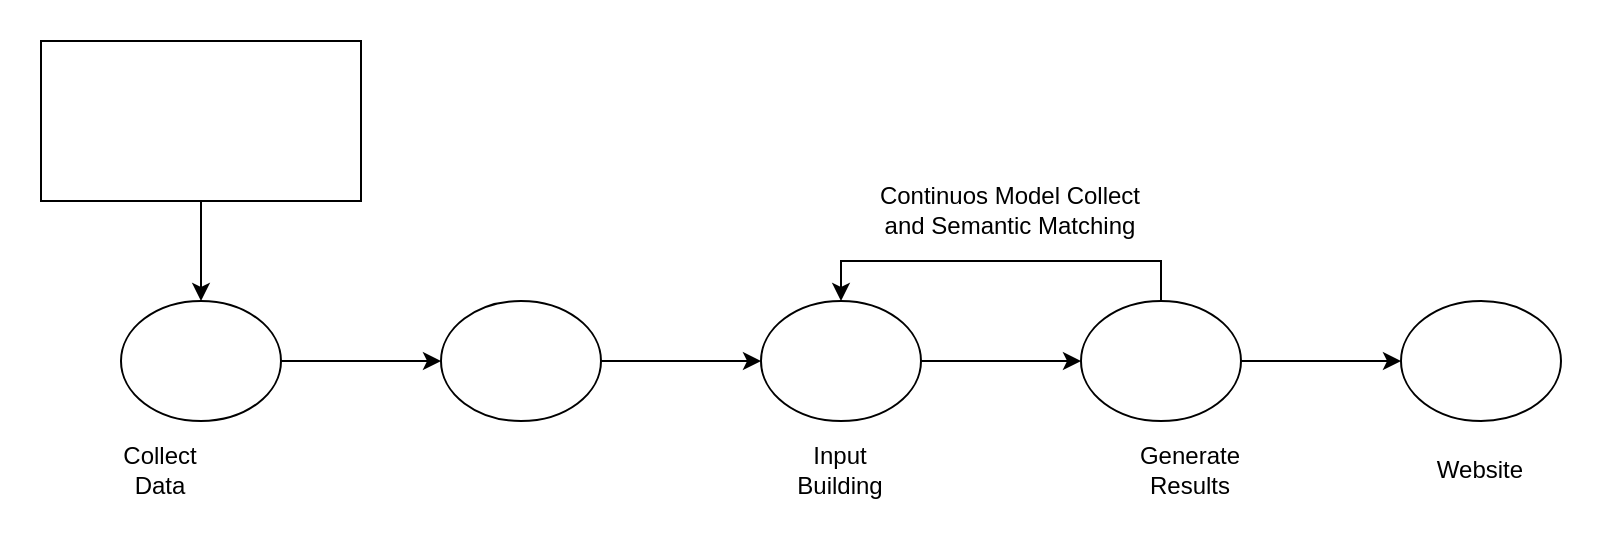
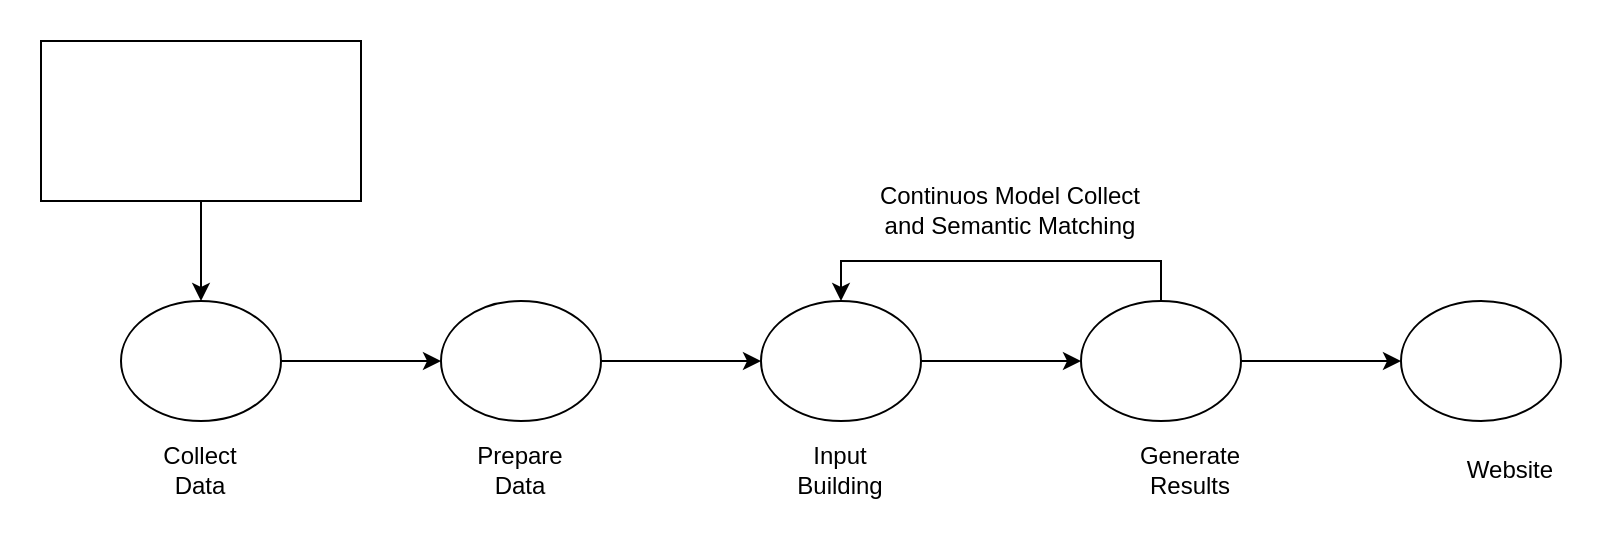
(161, 471) -> (201, 471)
none -> (521, 471)
(1481, 471) -> (1511, 471)
